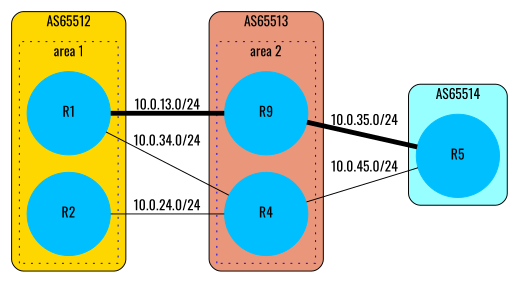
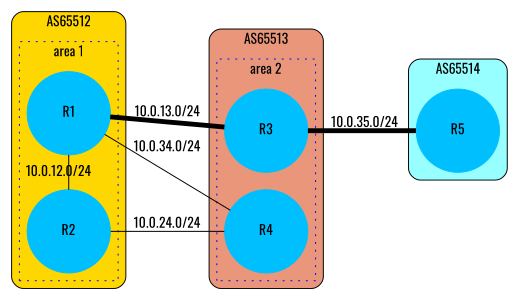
(266, 113) -> (266, 131)
none -> (69, 172)
(362, 185) -> none
